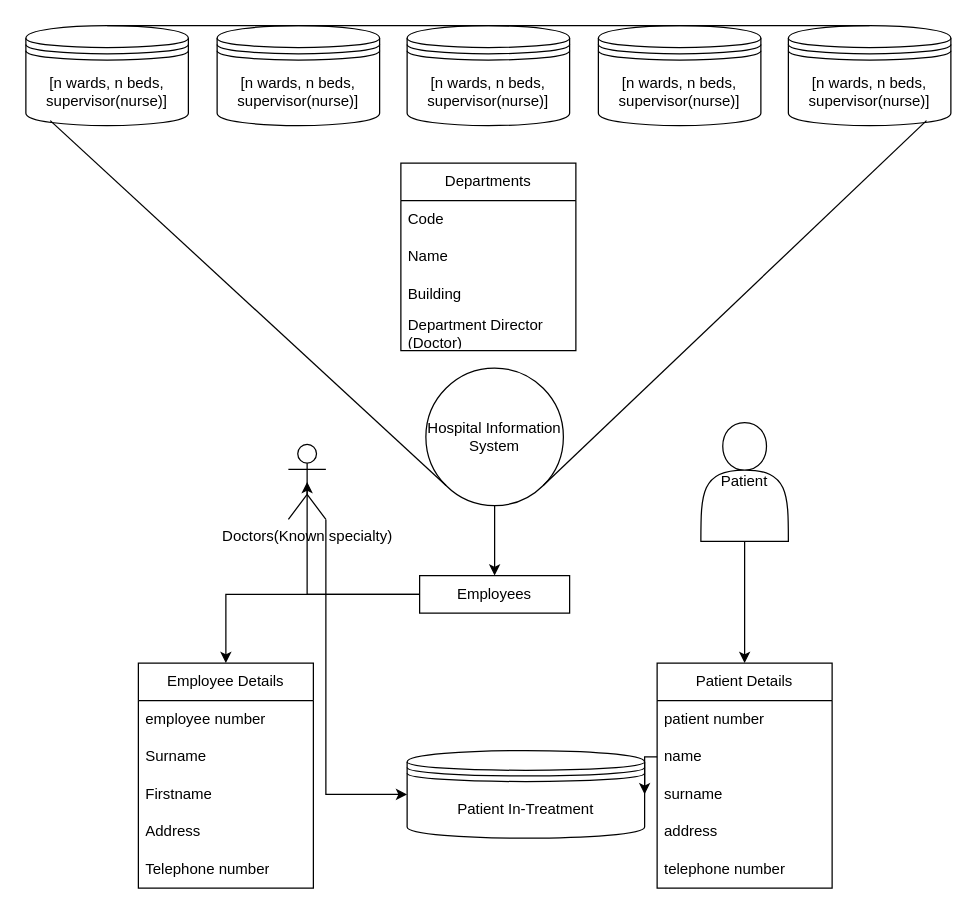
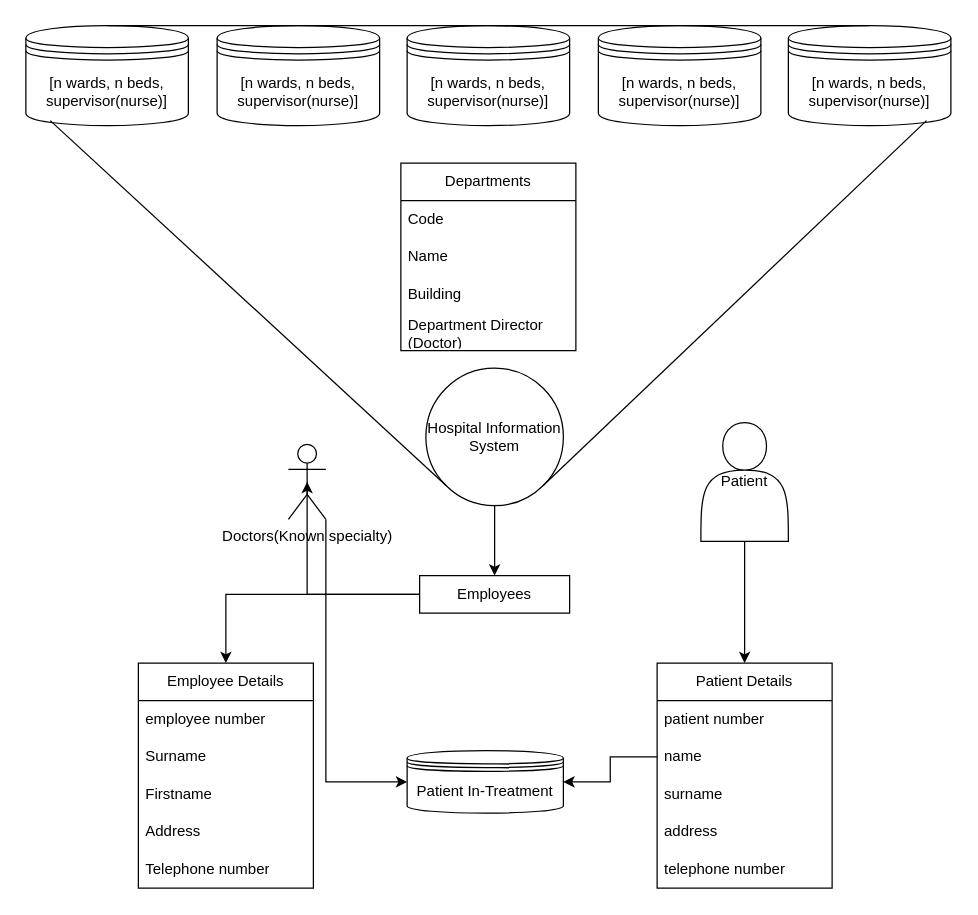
(526, 794) -> (485, 782)
